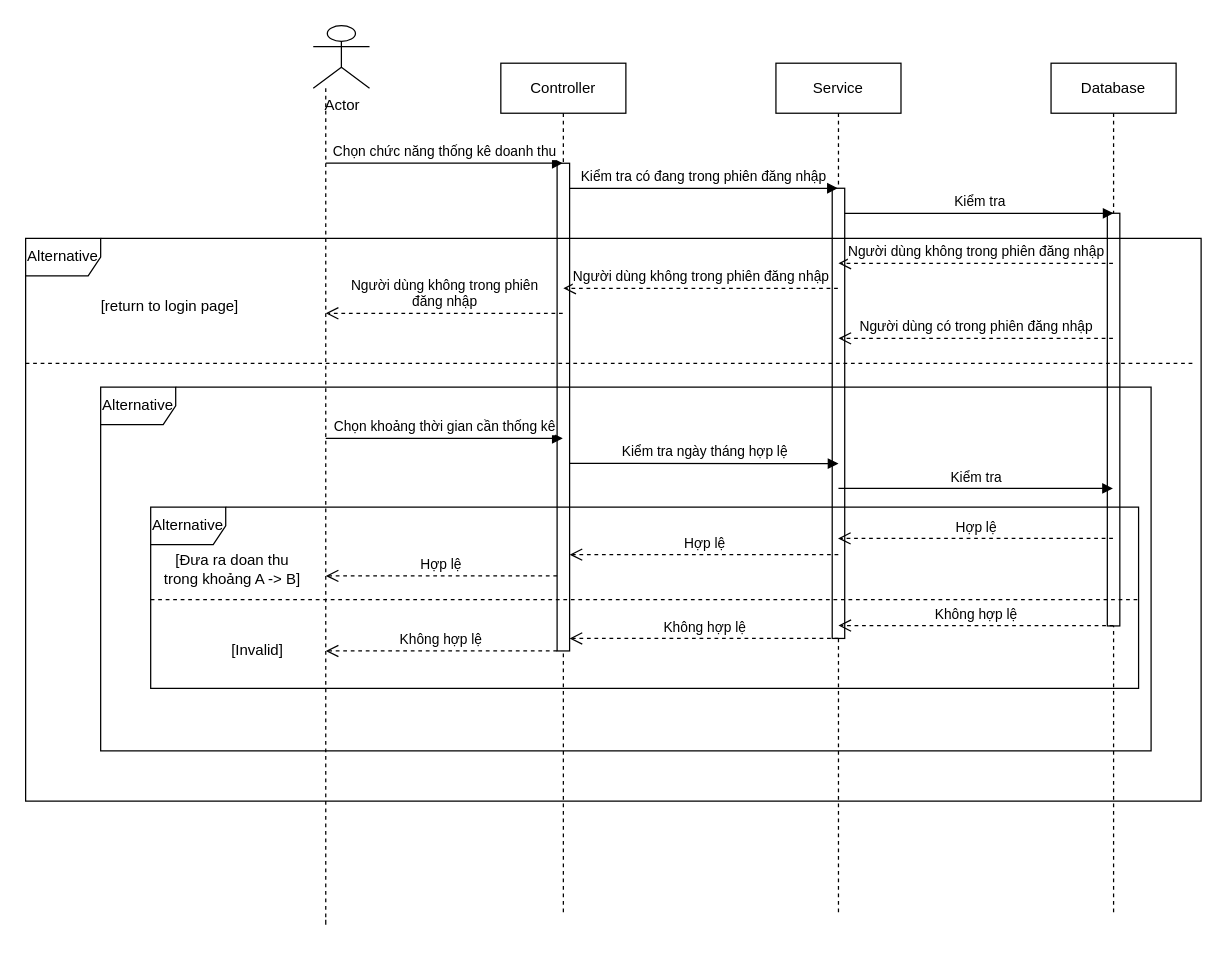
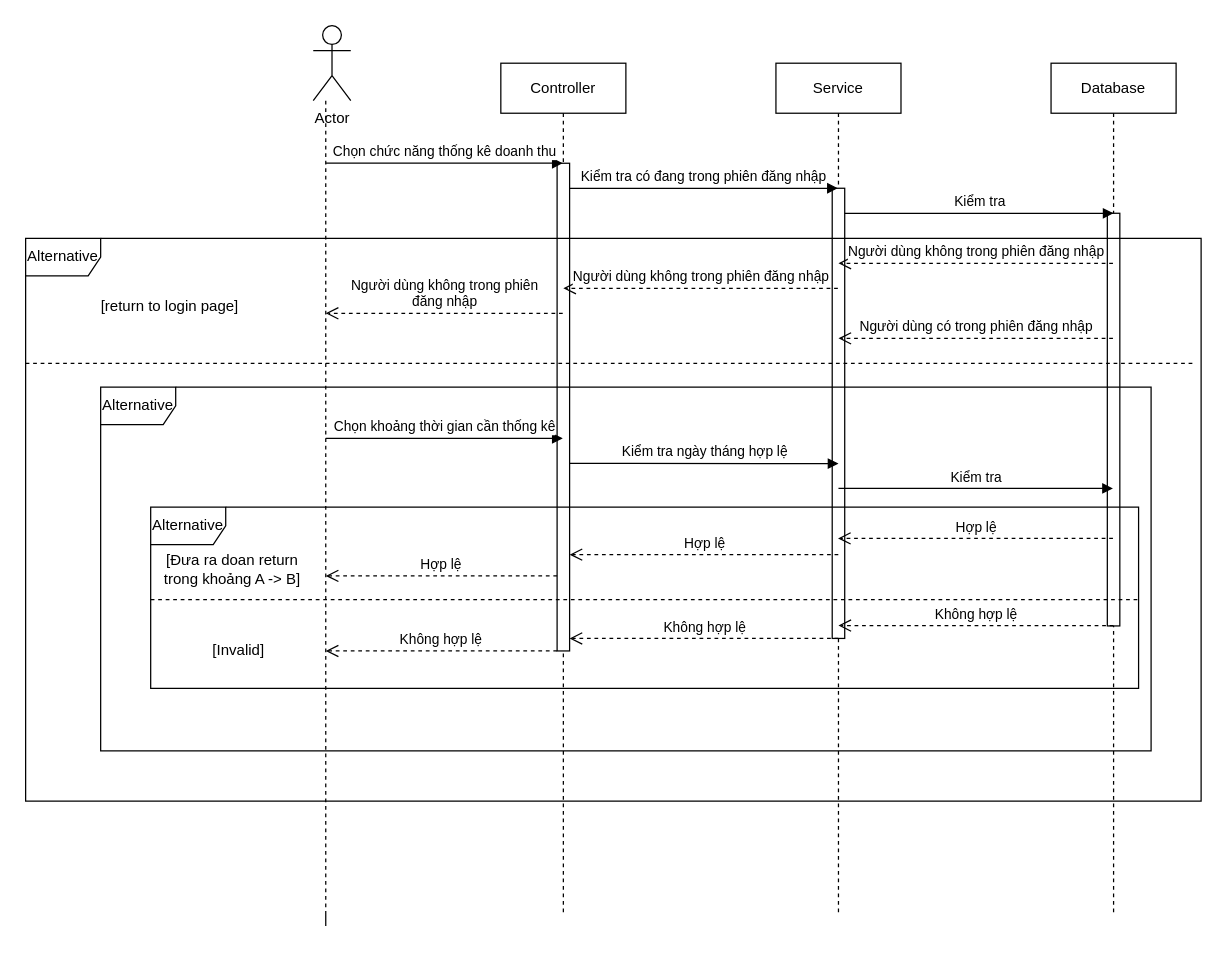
(341, 57) -> (332, 63)
(233, 569) -> (233, 569)
(257, 651) -> (238, 651)
